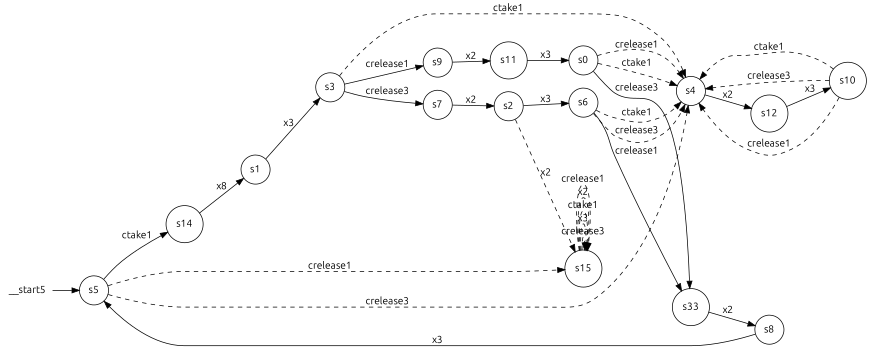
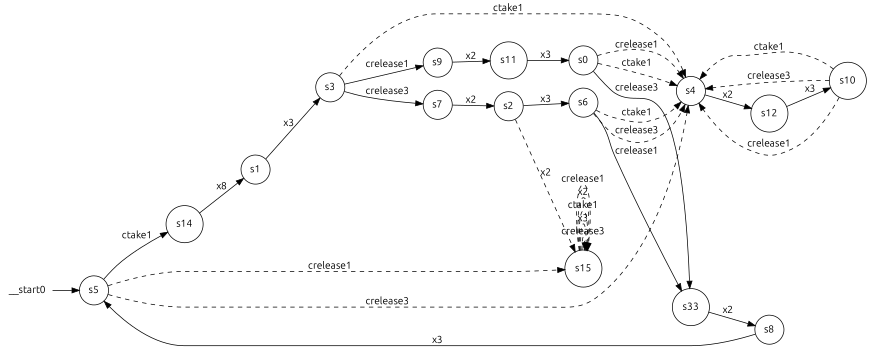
(28, 290) -> (28, 290)
